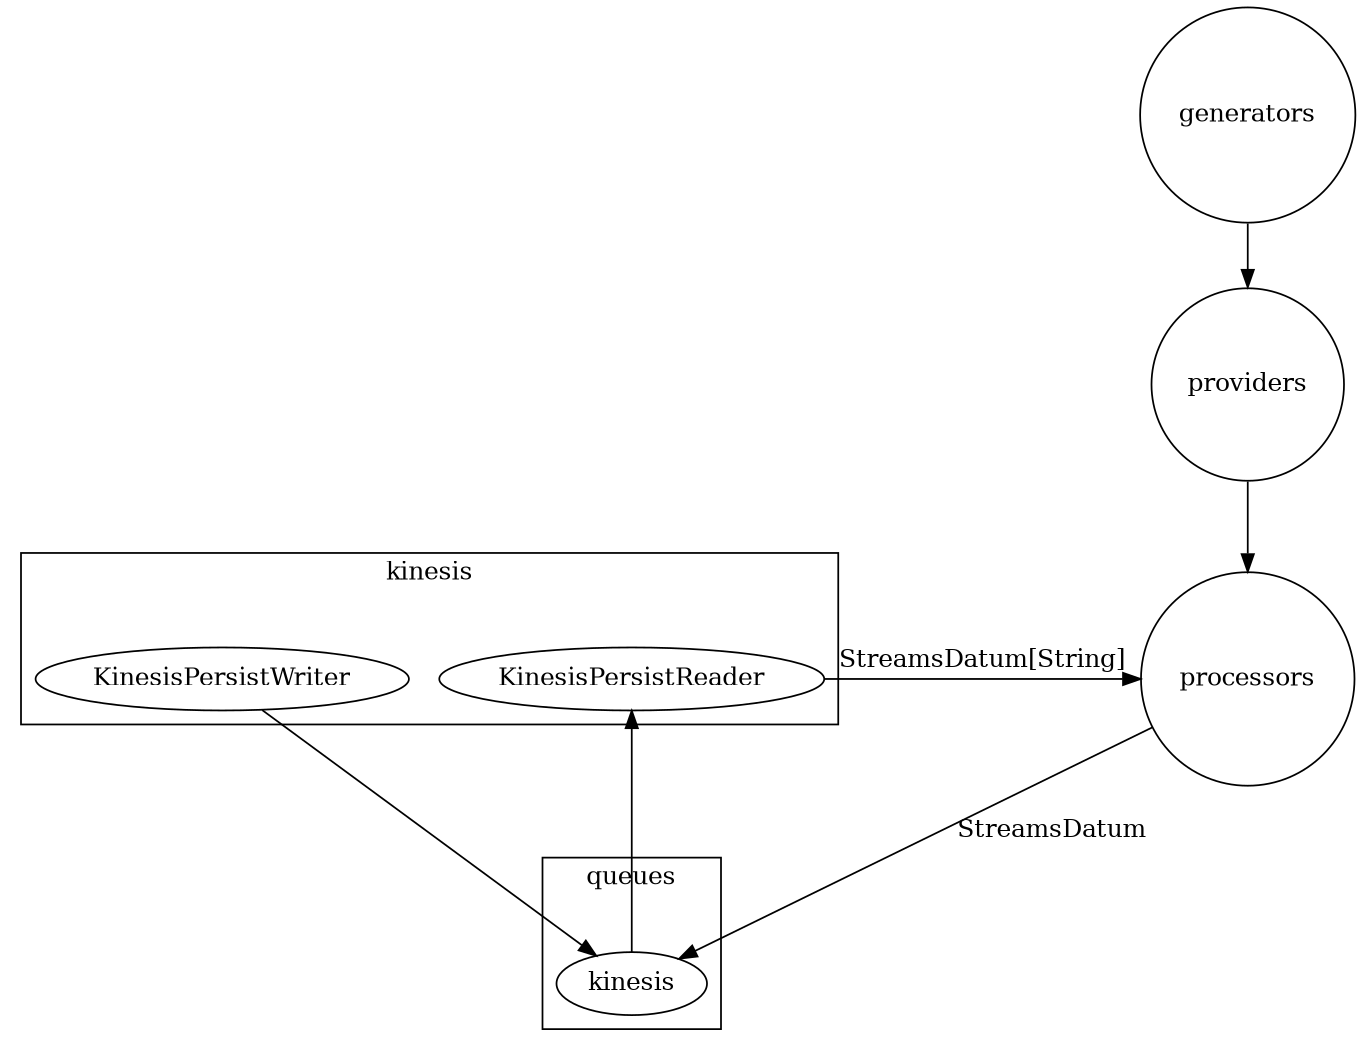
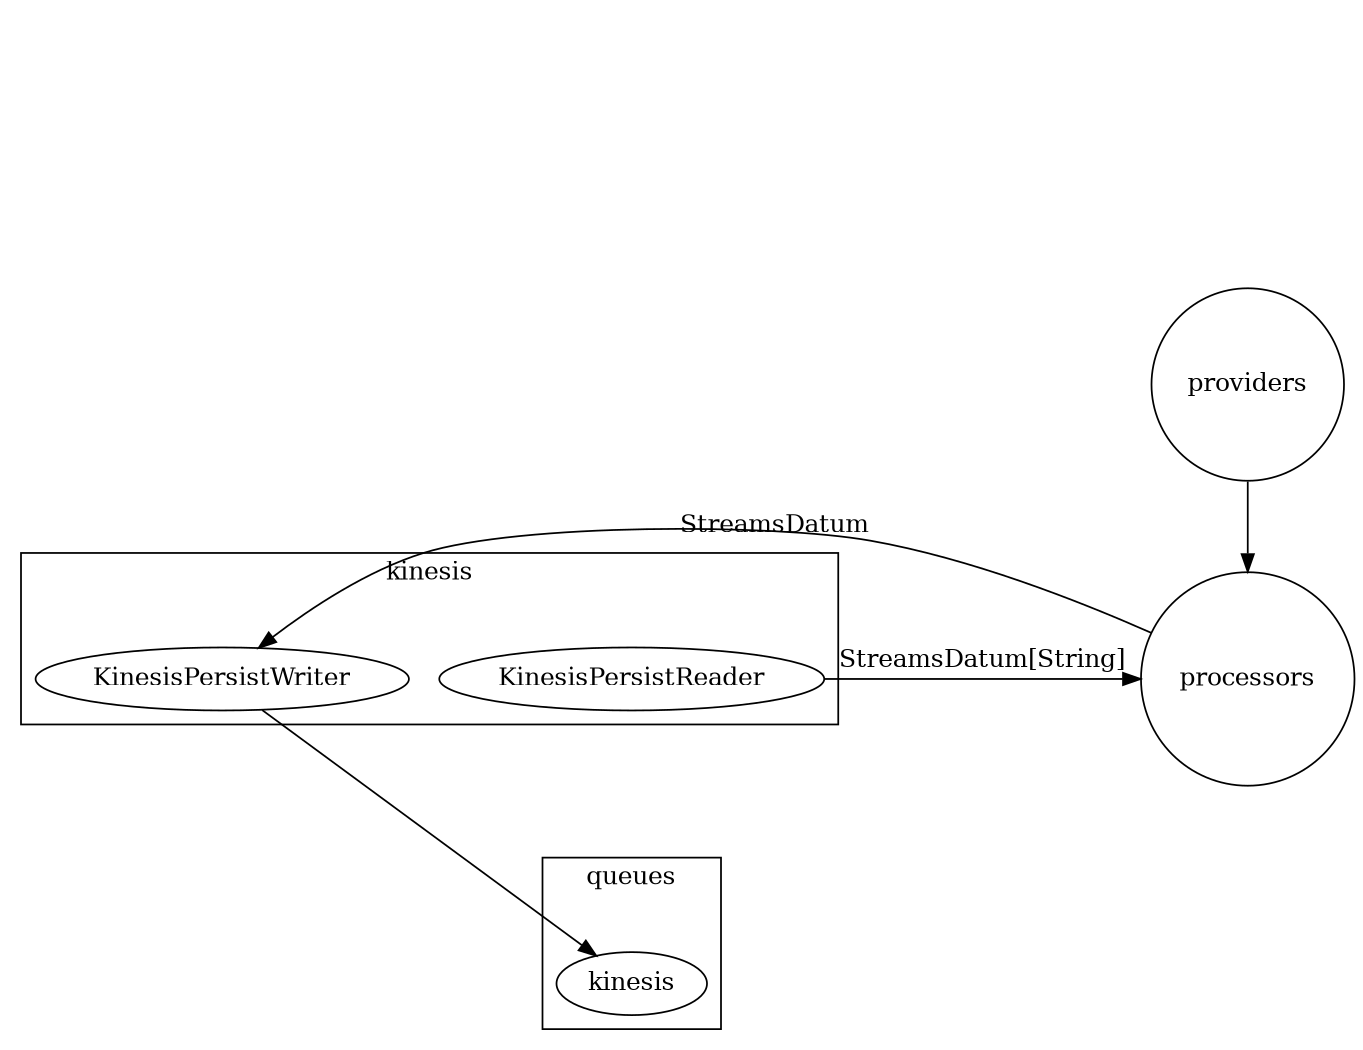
(1248, 115) -> none
(924, 839) -> (708, 529)
(632, 840) -> none
